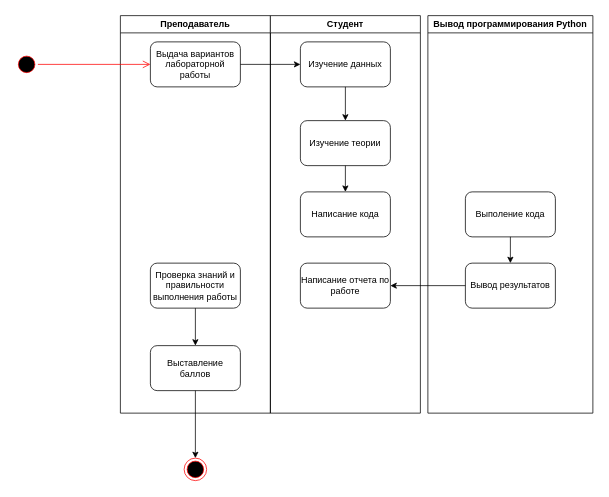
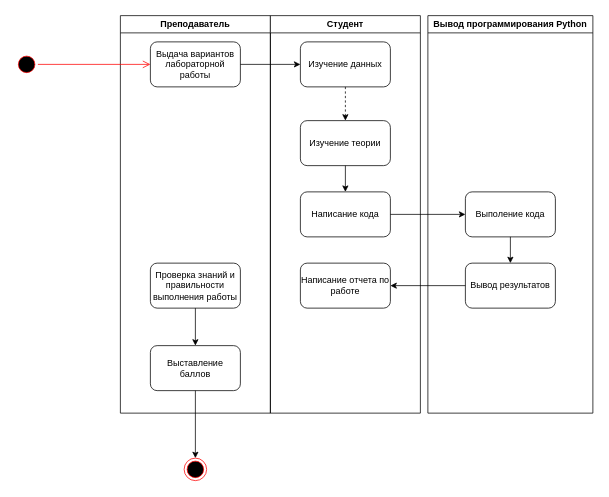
(345, 100) -> (345, 100)
none -> (425, 214)
